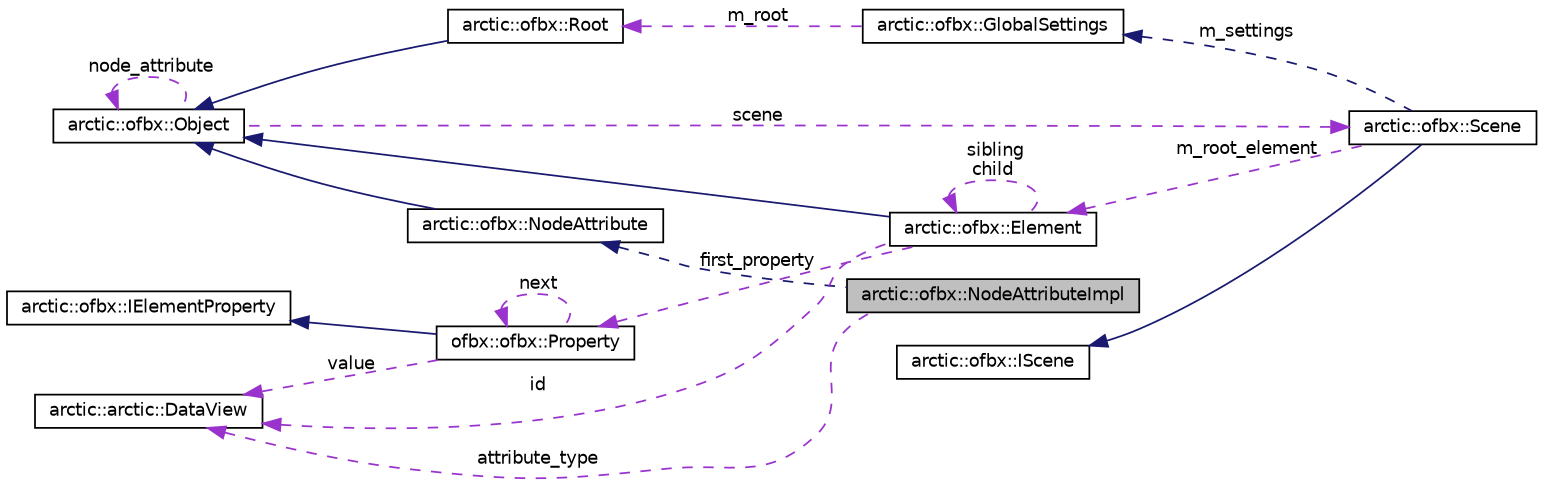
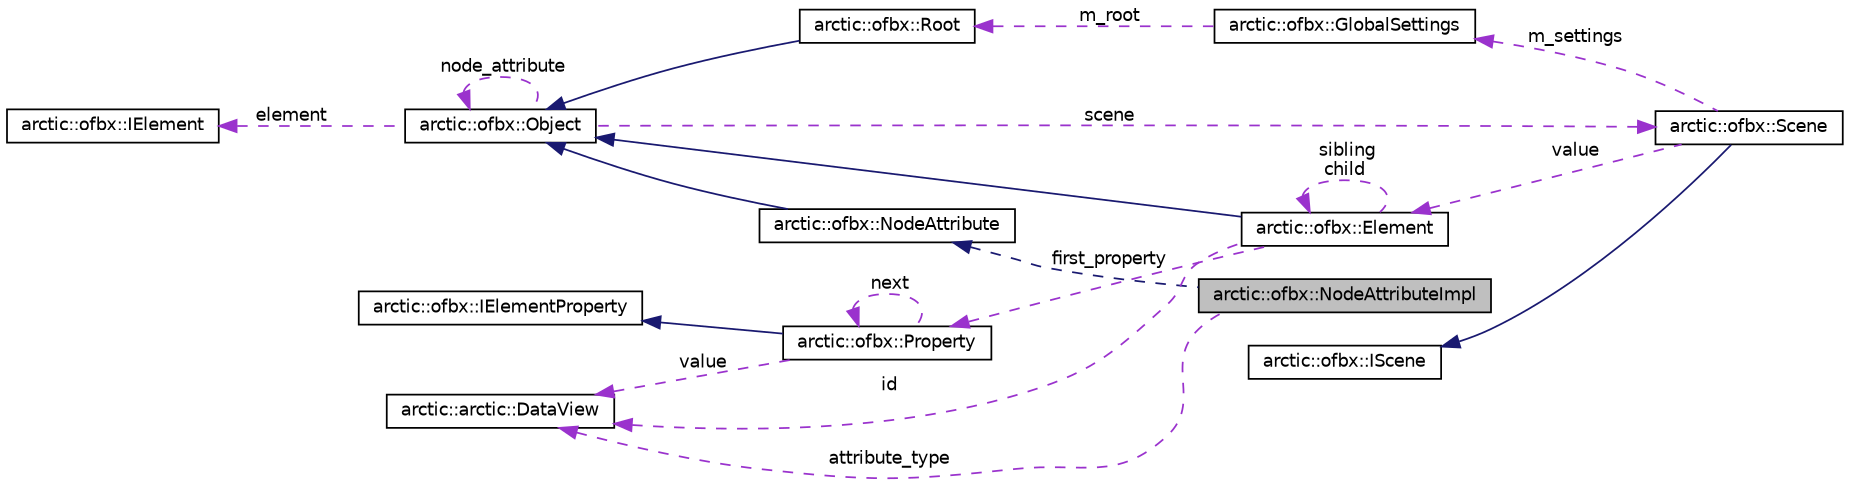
(1281, 60) -> (1609, 66)
none -> (113, 126)
(1244, 150) -> (1573, 151)
(536, 343) -> (887, 343)
